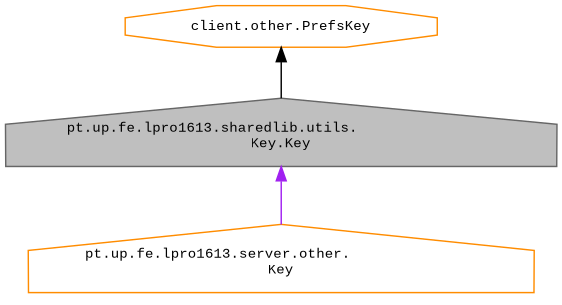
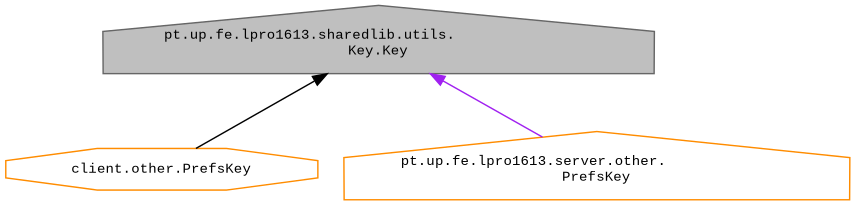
(281, 80) -> (255, 115)
(281, 262) -> (597, 169)
